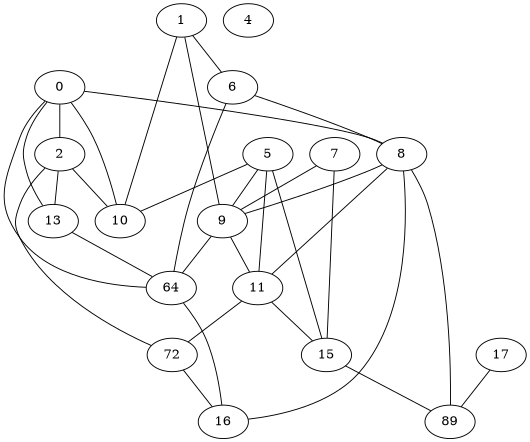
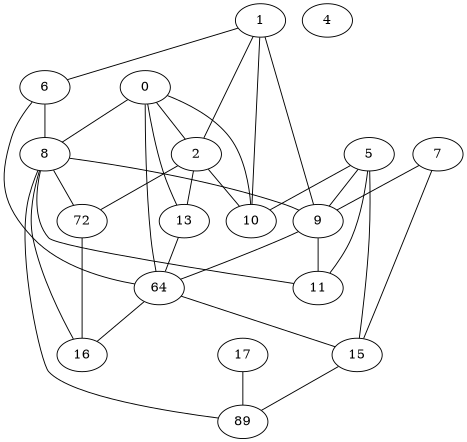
none -> (229, 87)
(215, 322) -> (64, 188)
(292, 322) -> (258, 321)
